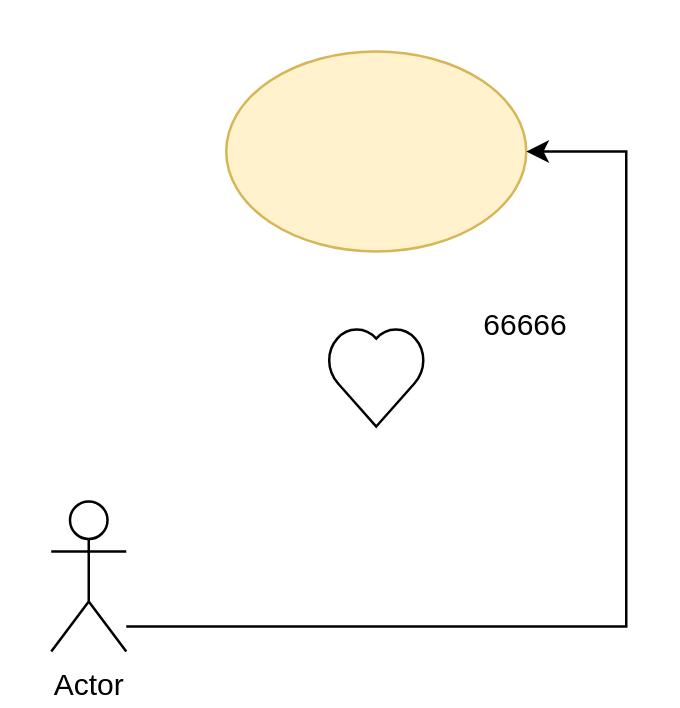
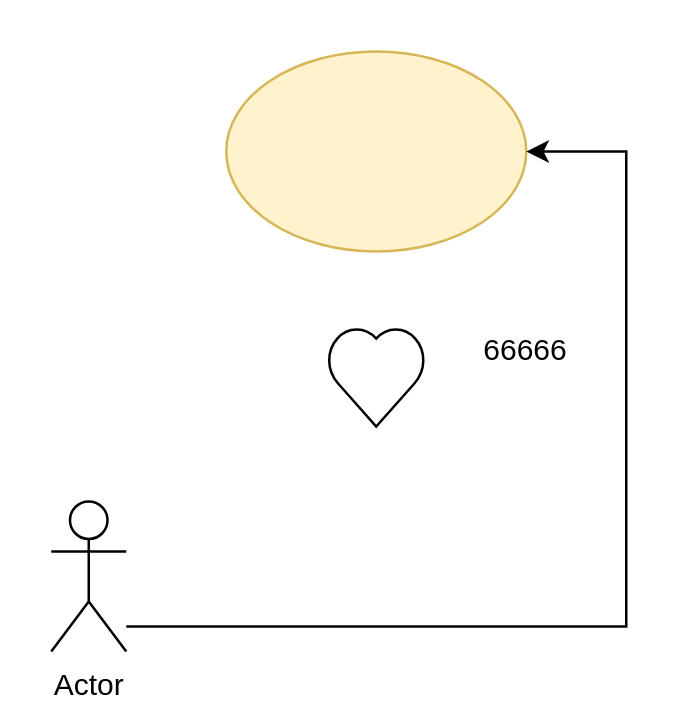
(526, 326) -> (526, 351)
